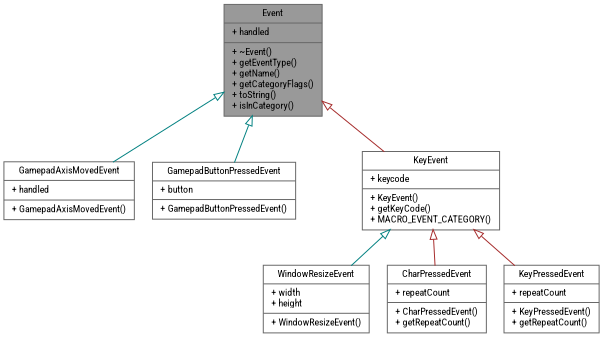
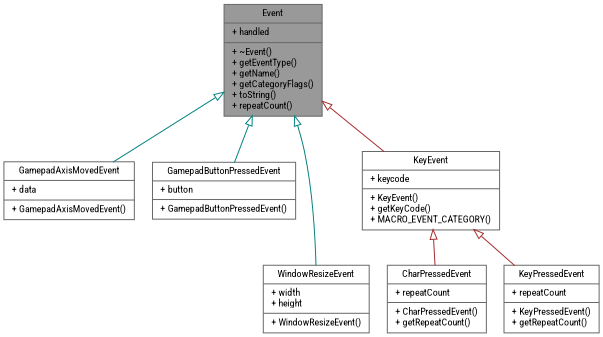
(263, 106) -> (262, 106)
(31, 190) -> (24, 190)
(367, 251) -> (311, 195)
